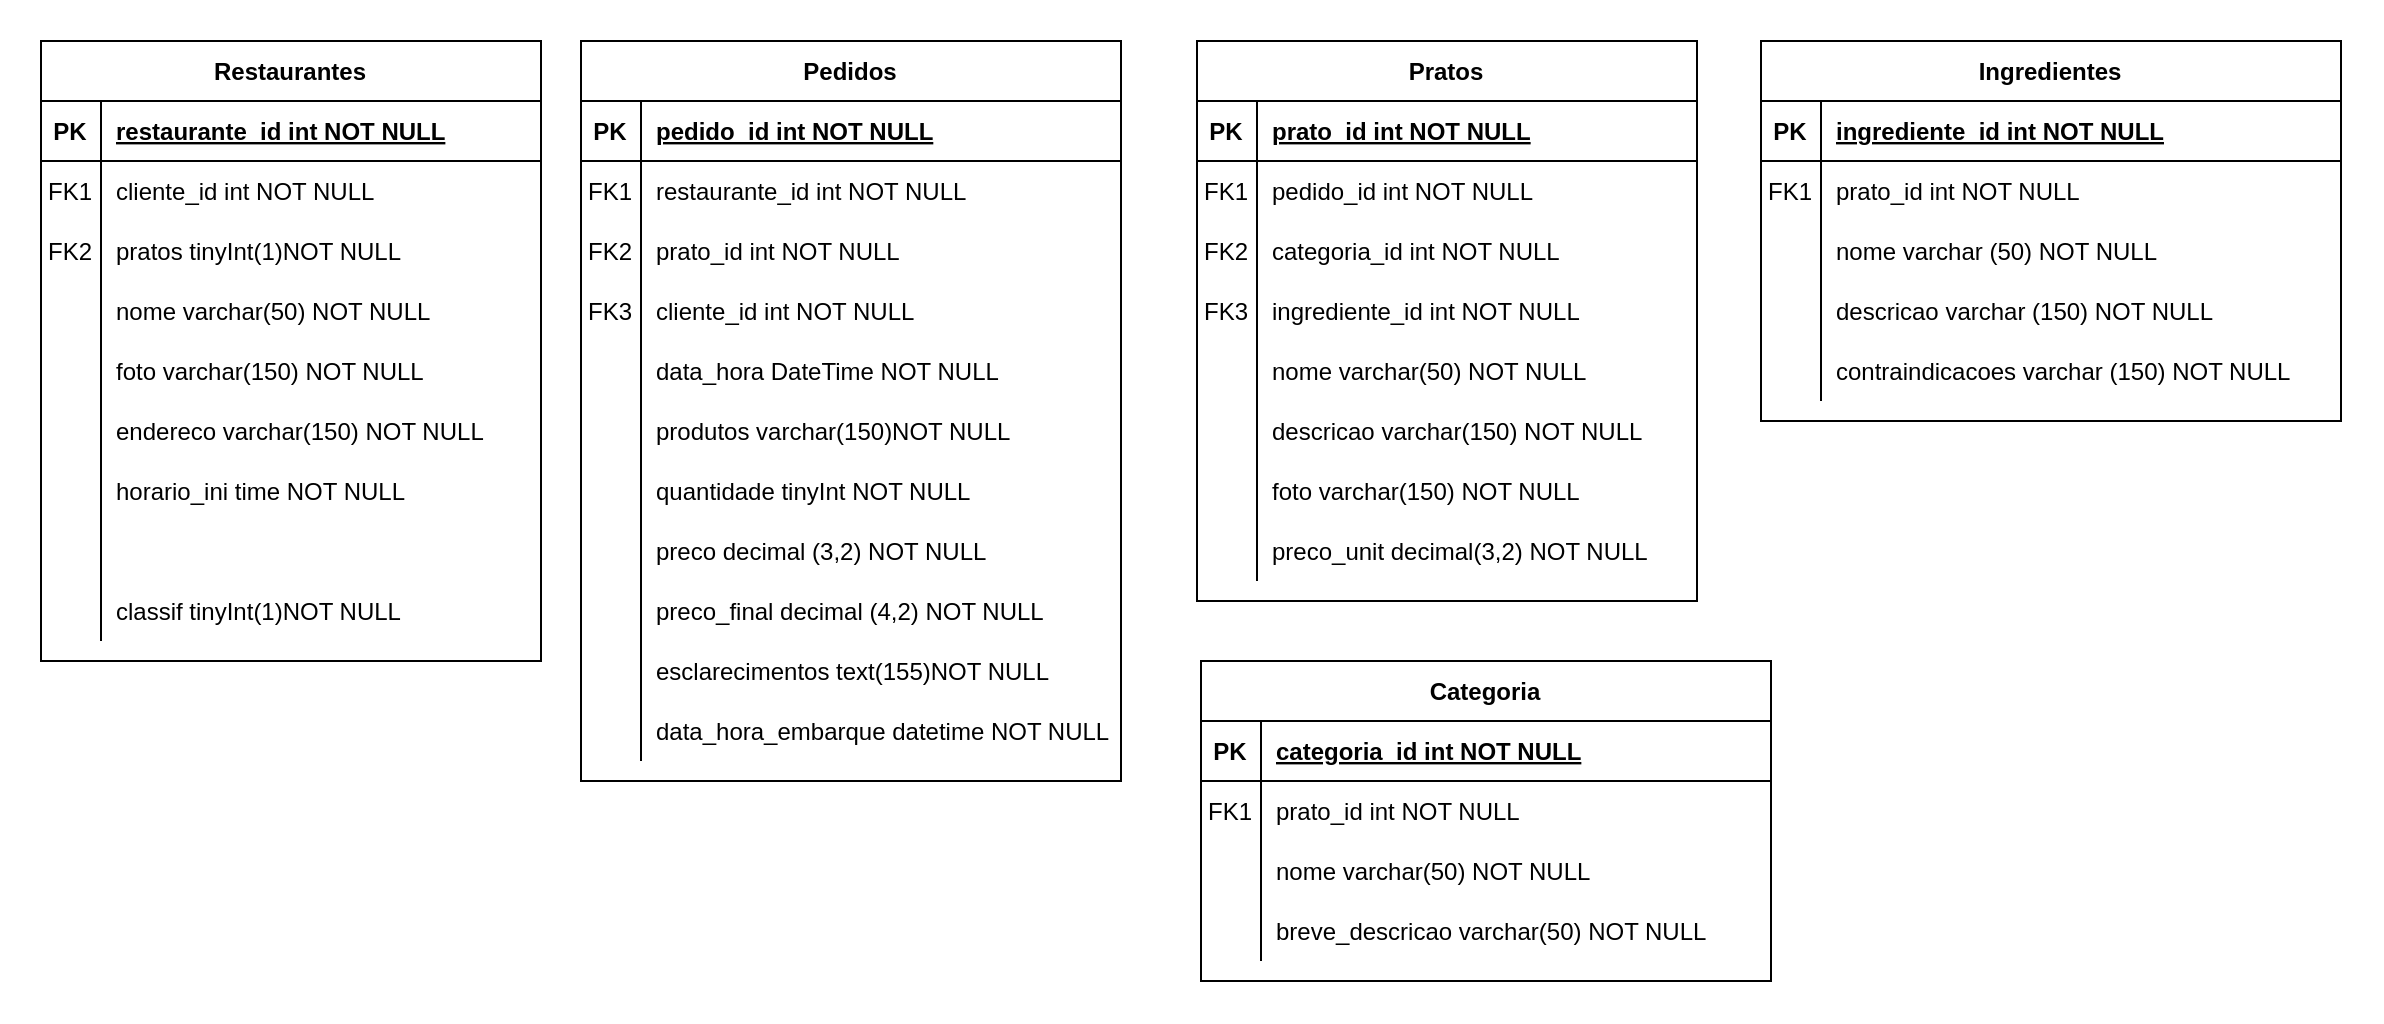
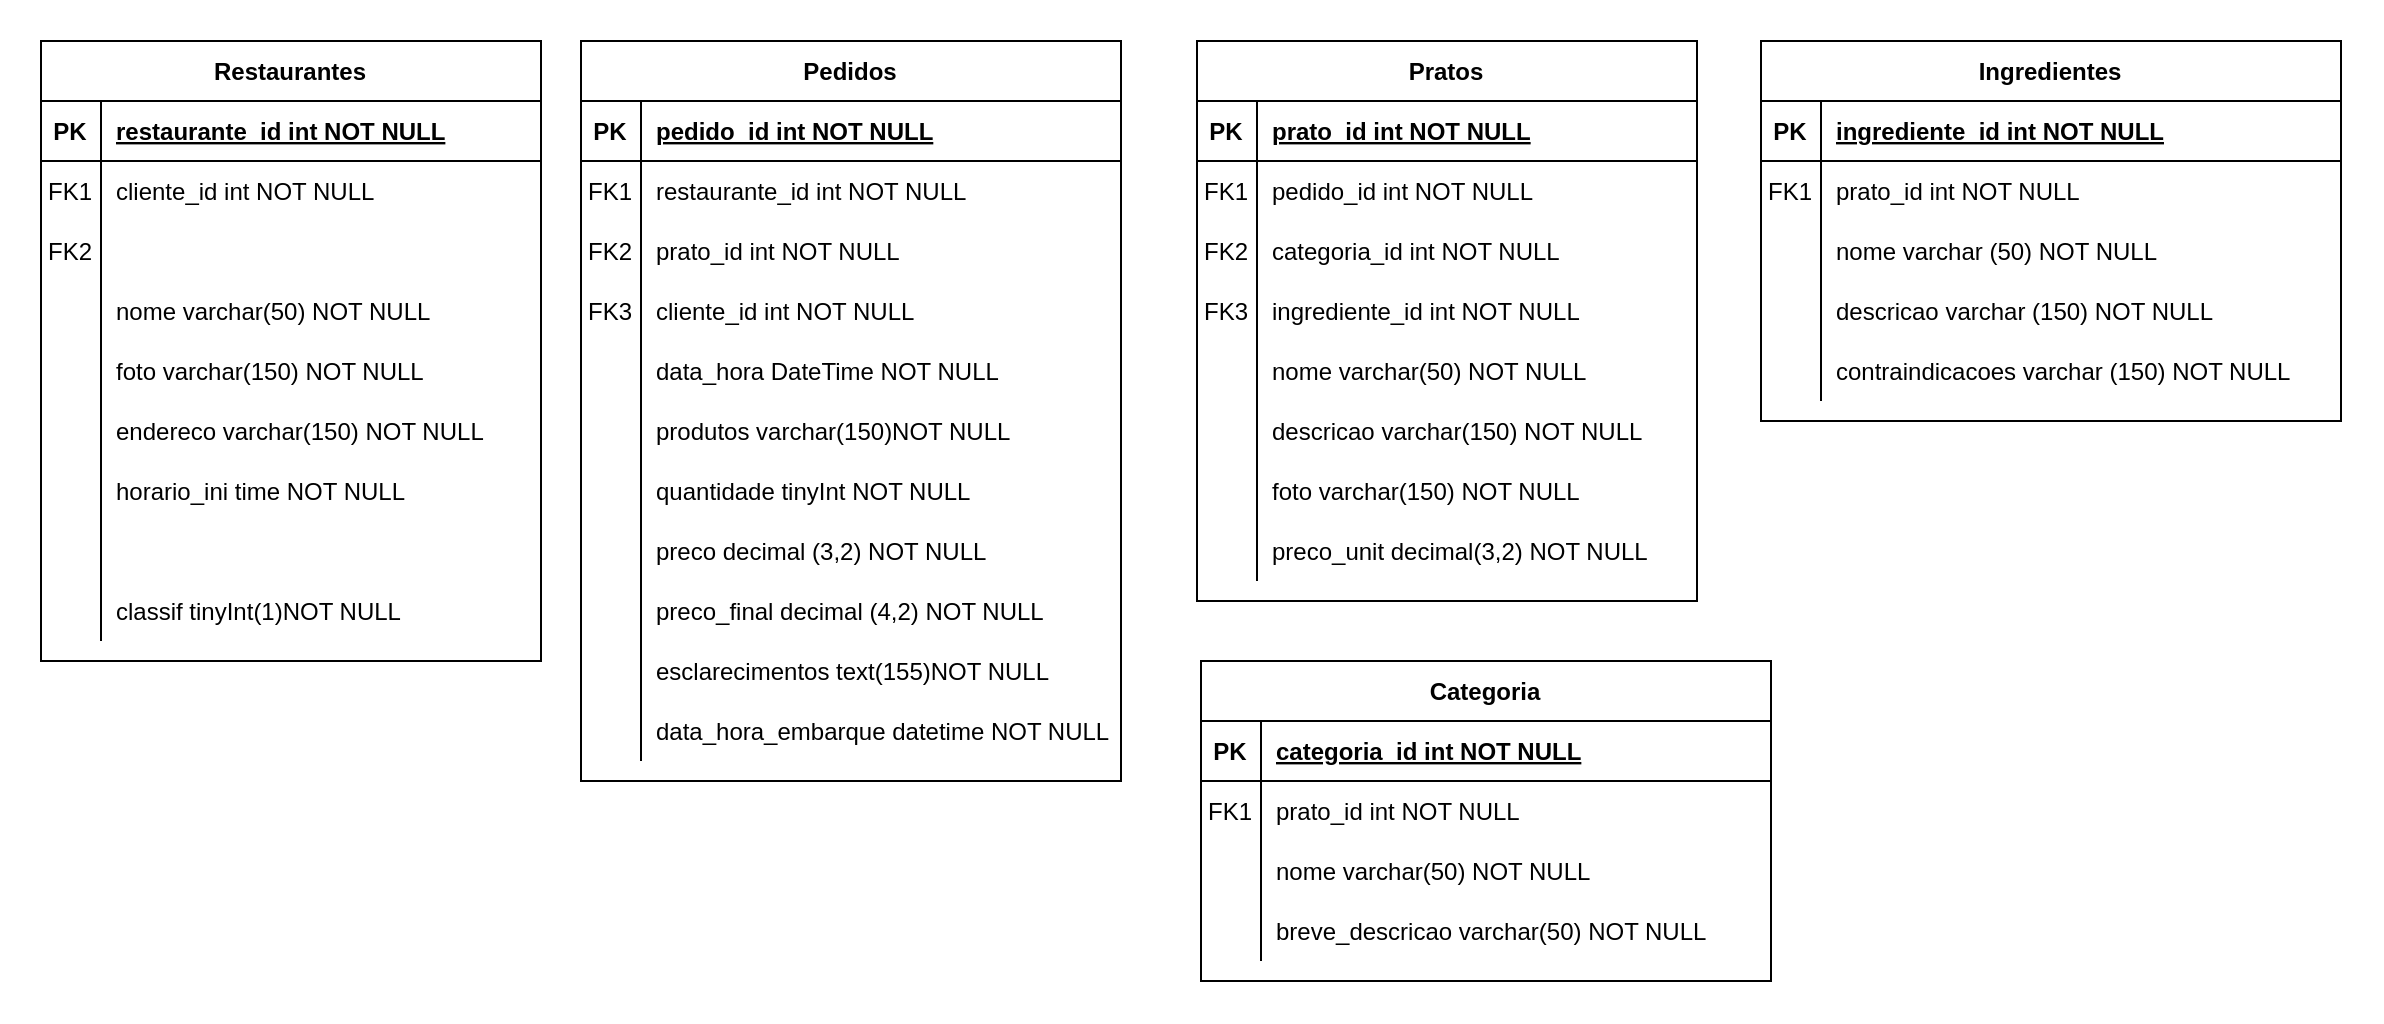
(321, 251) -> none
